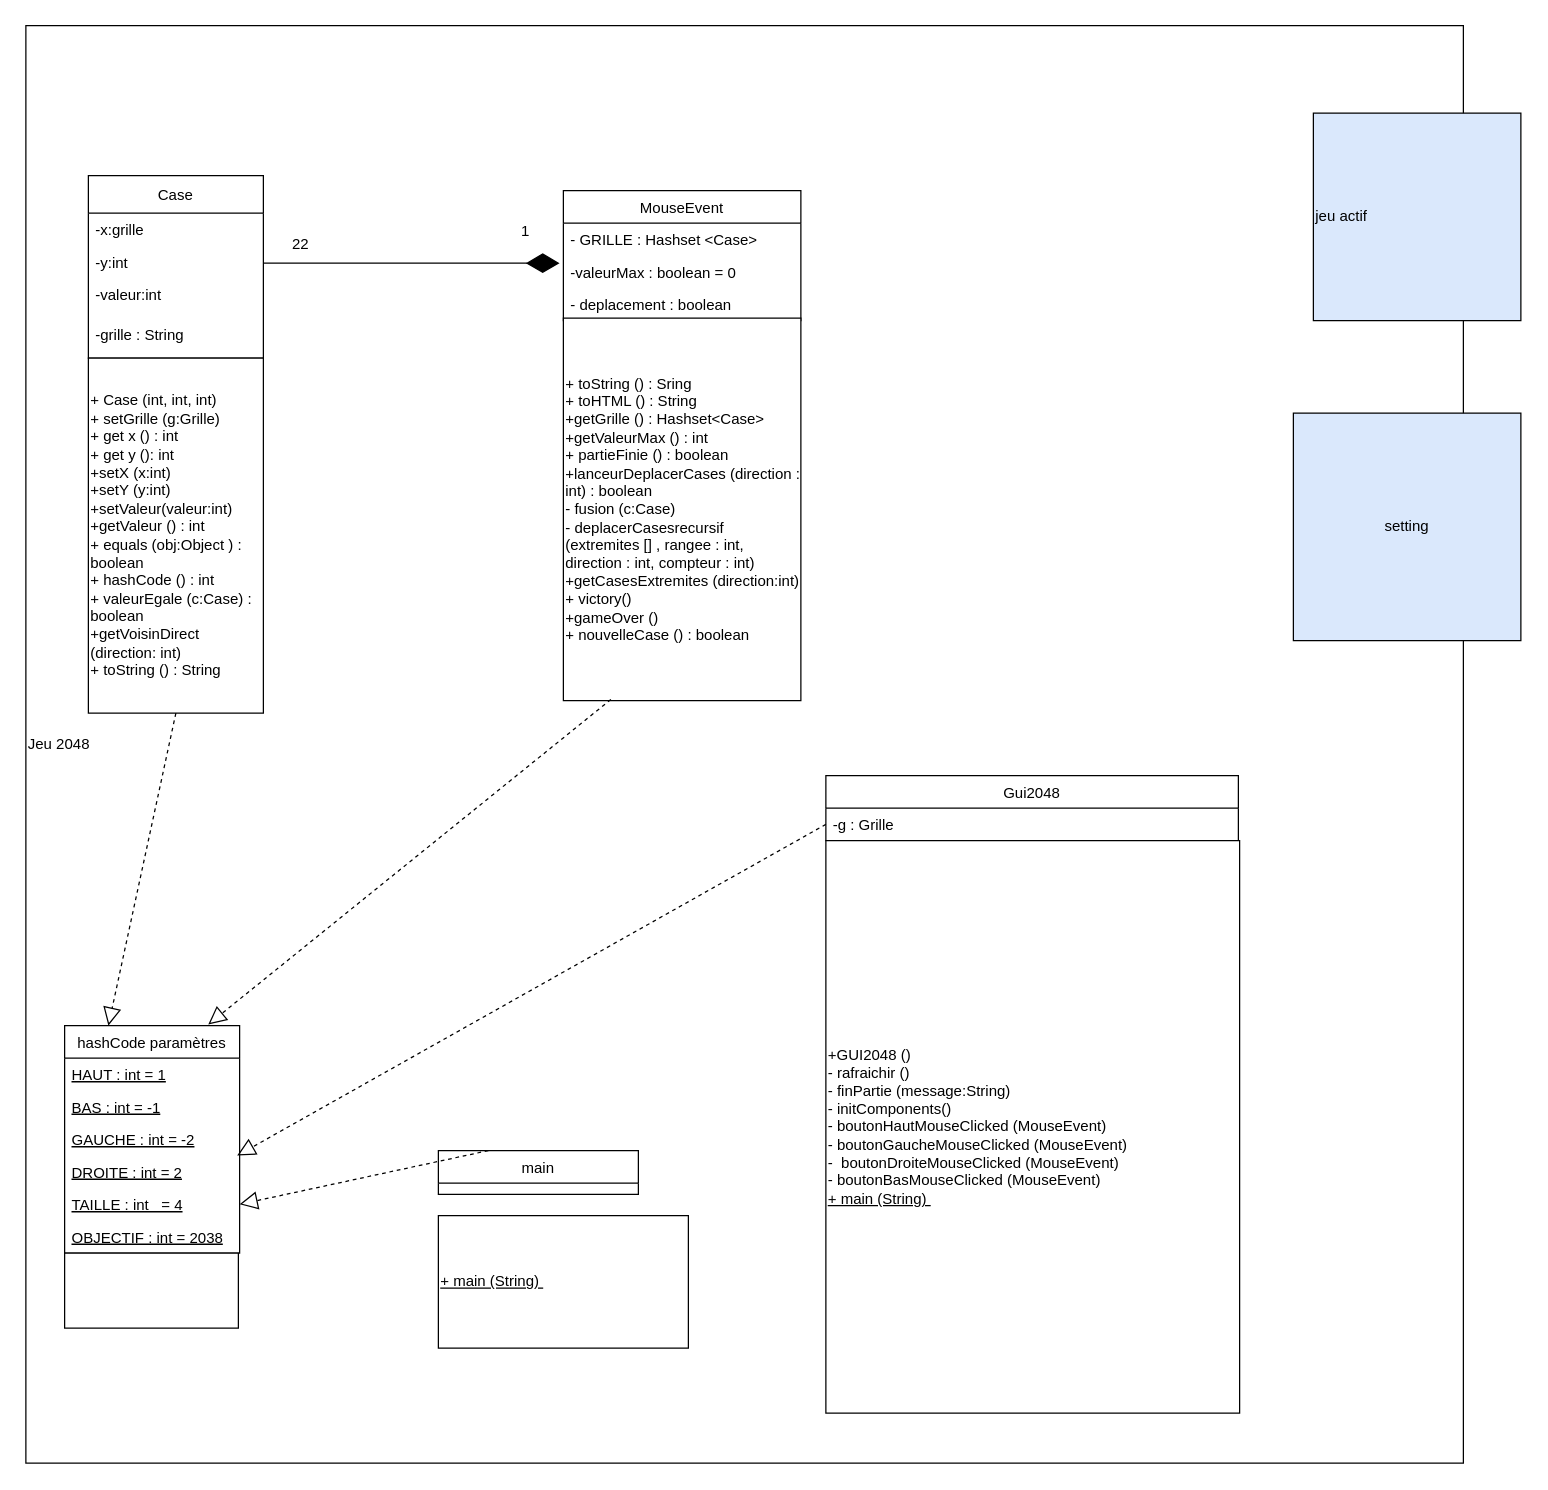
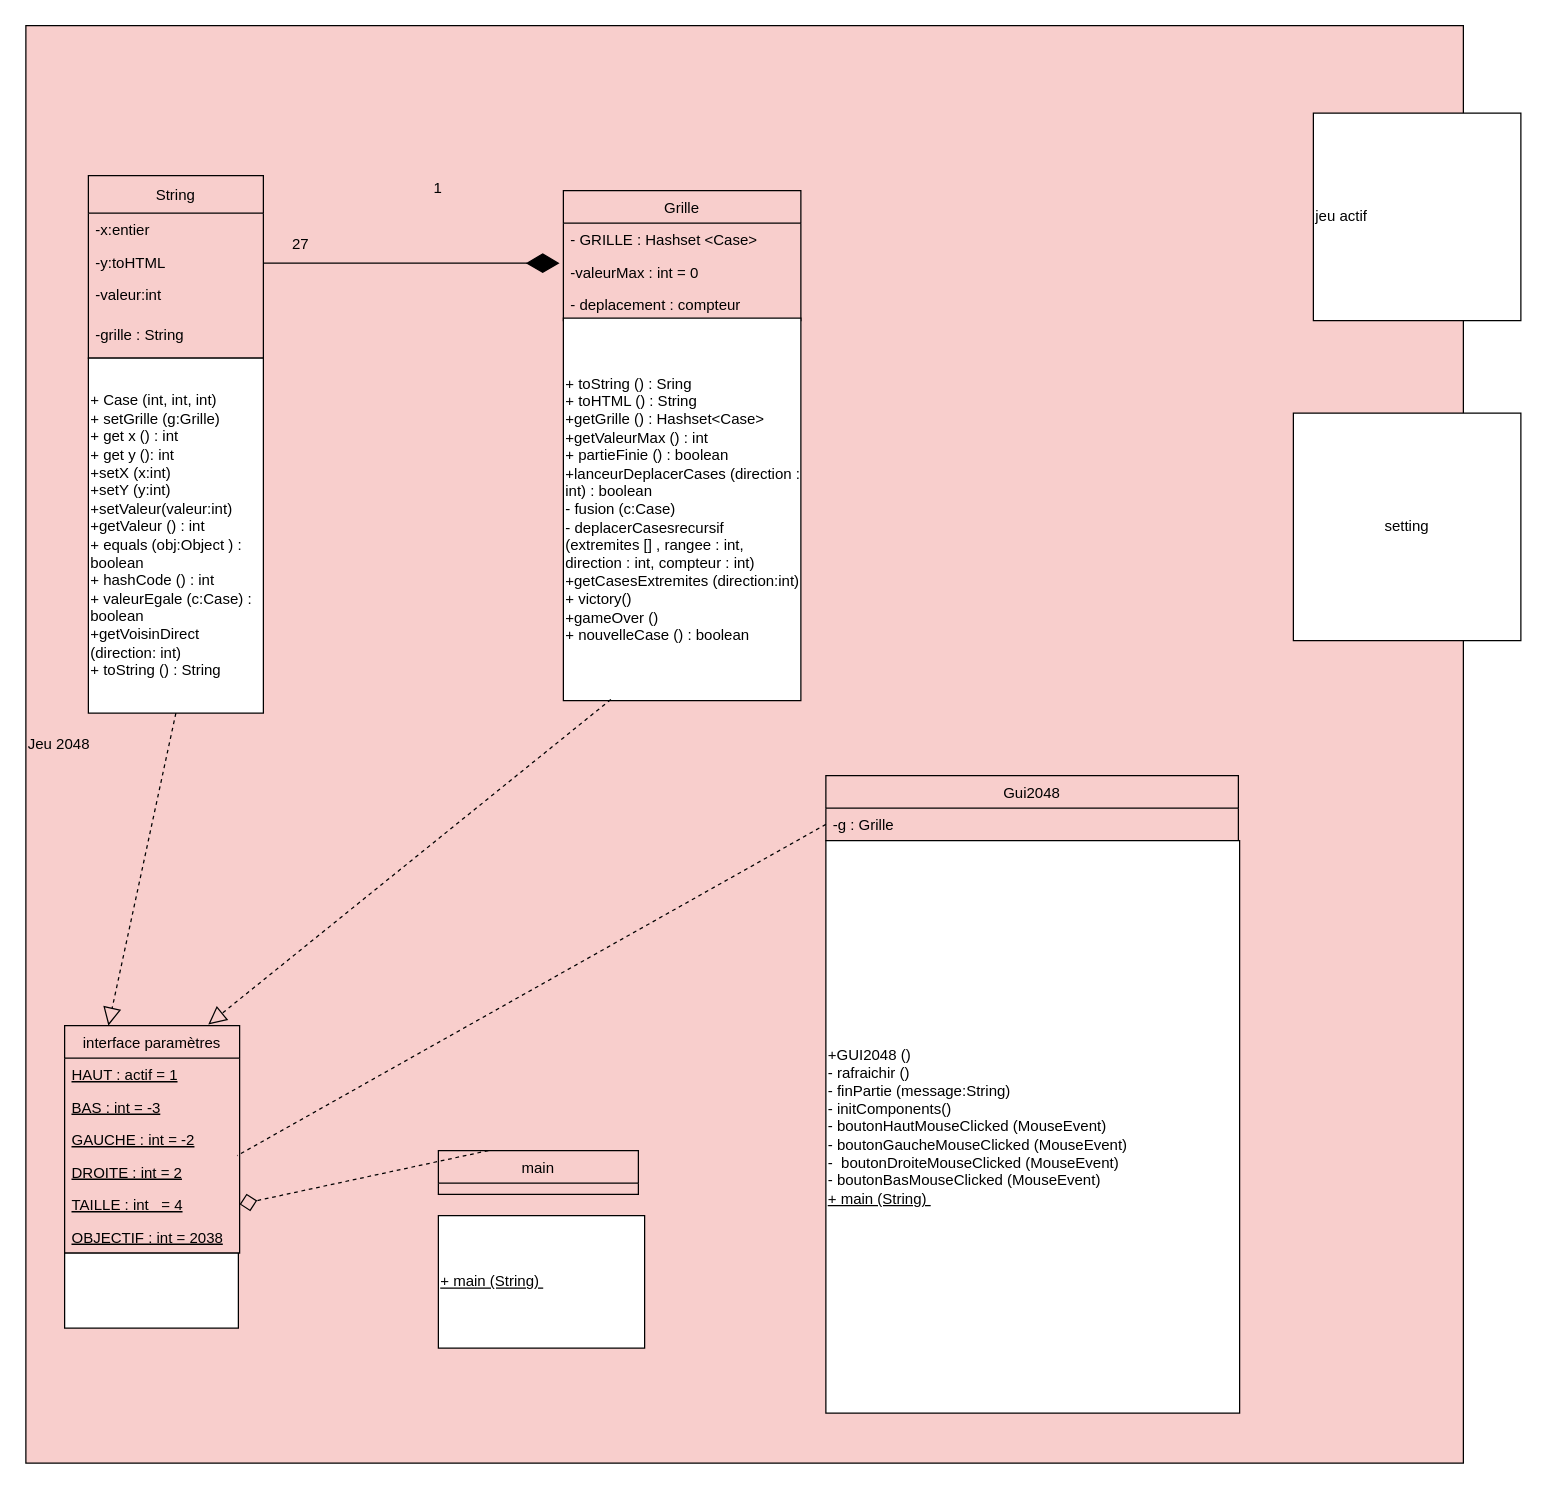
(175, 195) -> (175, 195)
(681, 208) -> (681, 208)
(1417, 217) -> (1417, 217)
(125, 230) -> (129, 230)
(526, 232) -> (438, 188)
(301, 244) -> (301, 244)
(116, 263) -> (131, 263)
(657, 273) -> (640, 273)
(655, 305) -> (661, 305)
(1407, 527) -> (1407, 527)
(744, 744) -> (744, 744)
(151, 1043) -> (151, 1043)
(118, 1075) -> (127, 1075)
(118, 1108) -> (118, 1108)
(254, 1146) -> (247, 1150)
(258, 1200) -> (258, 1200)
(563, 1282) -> (541, 1282)
